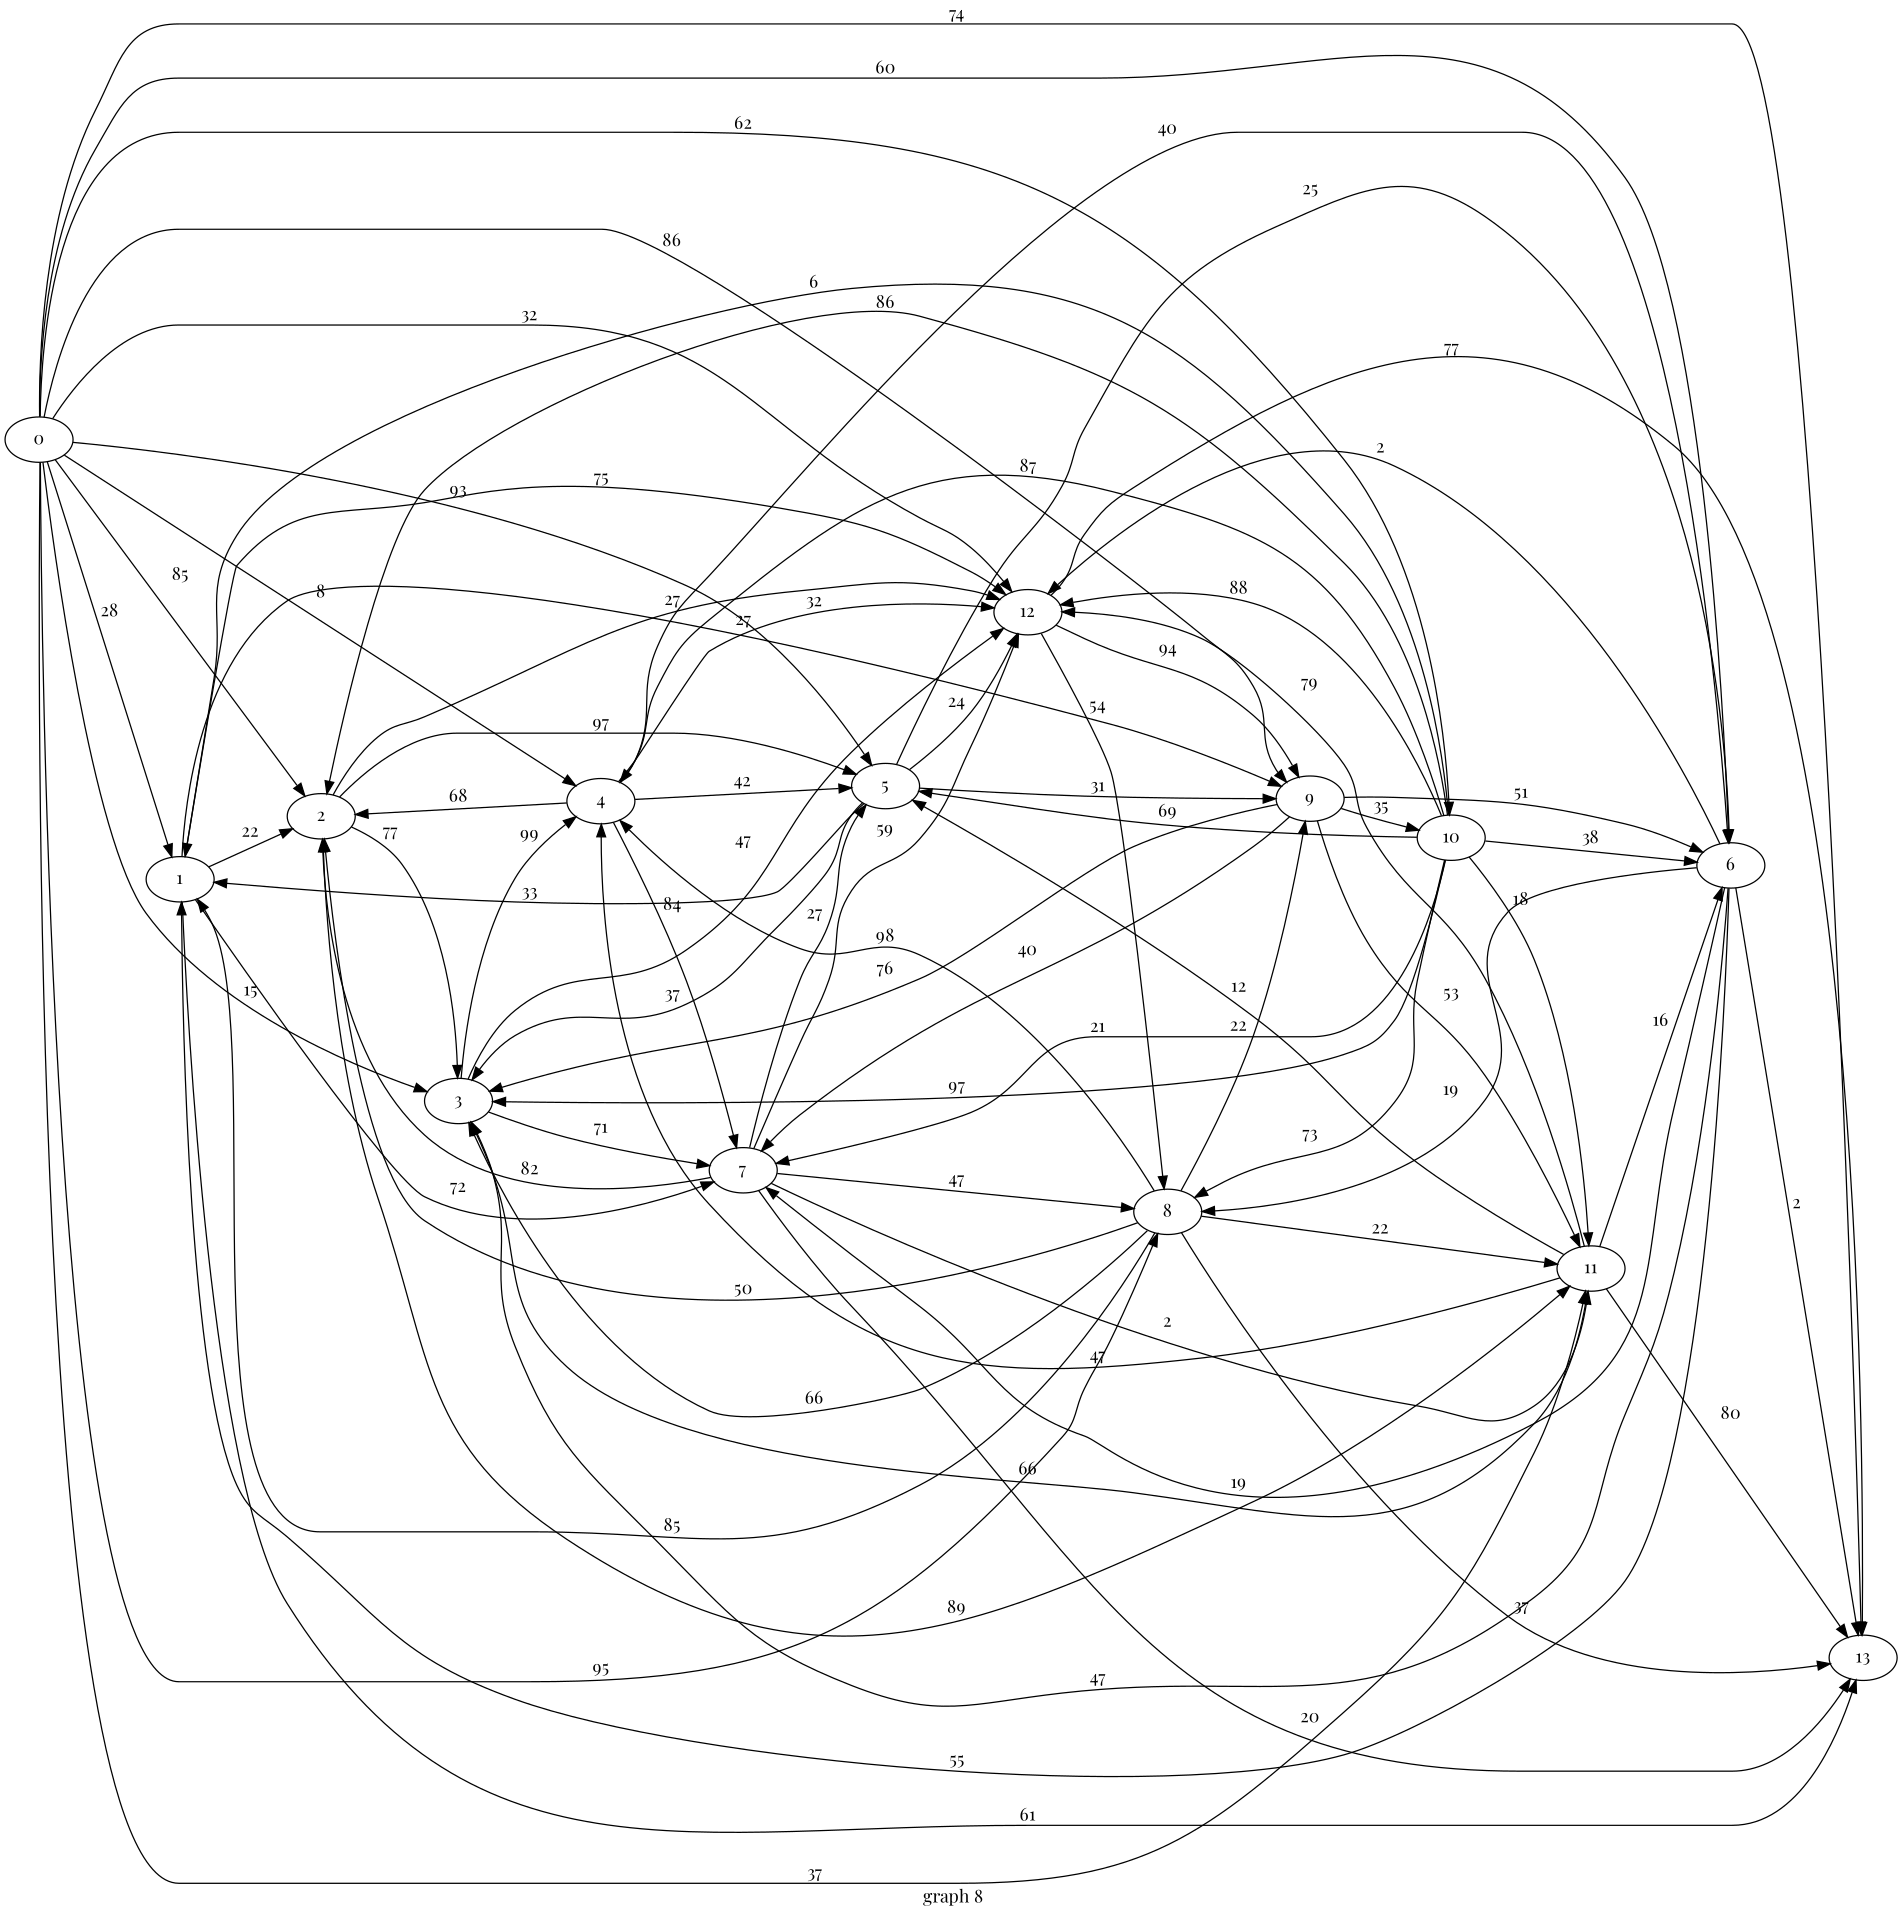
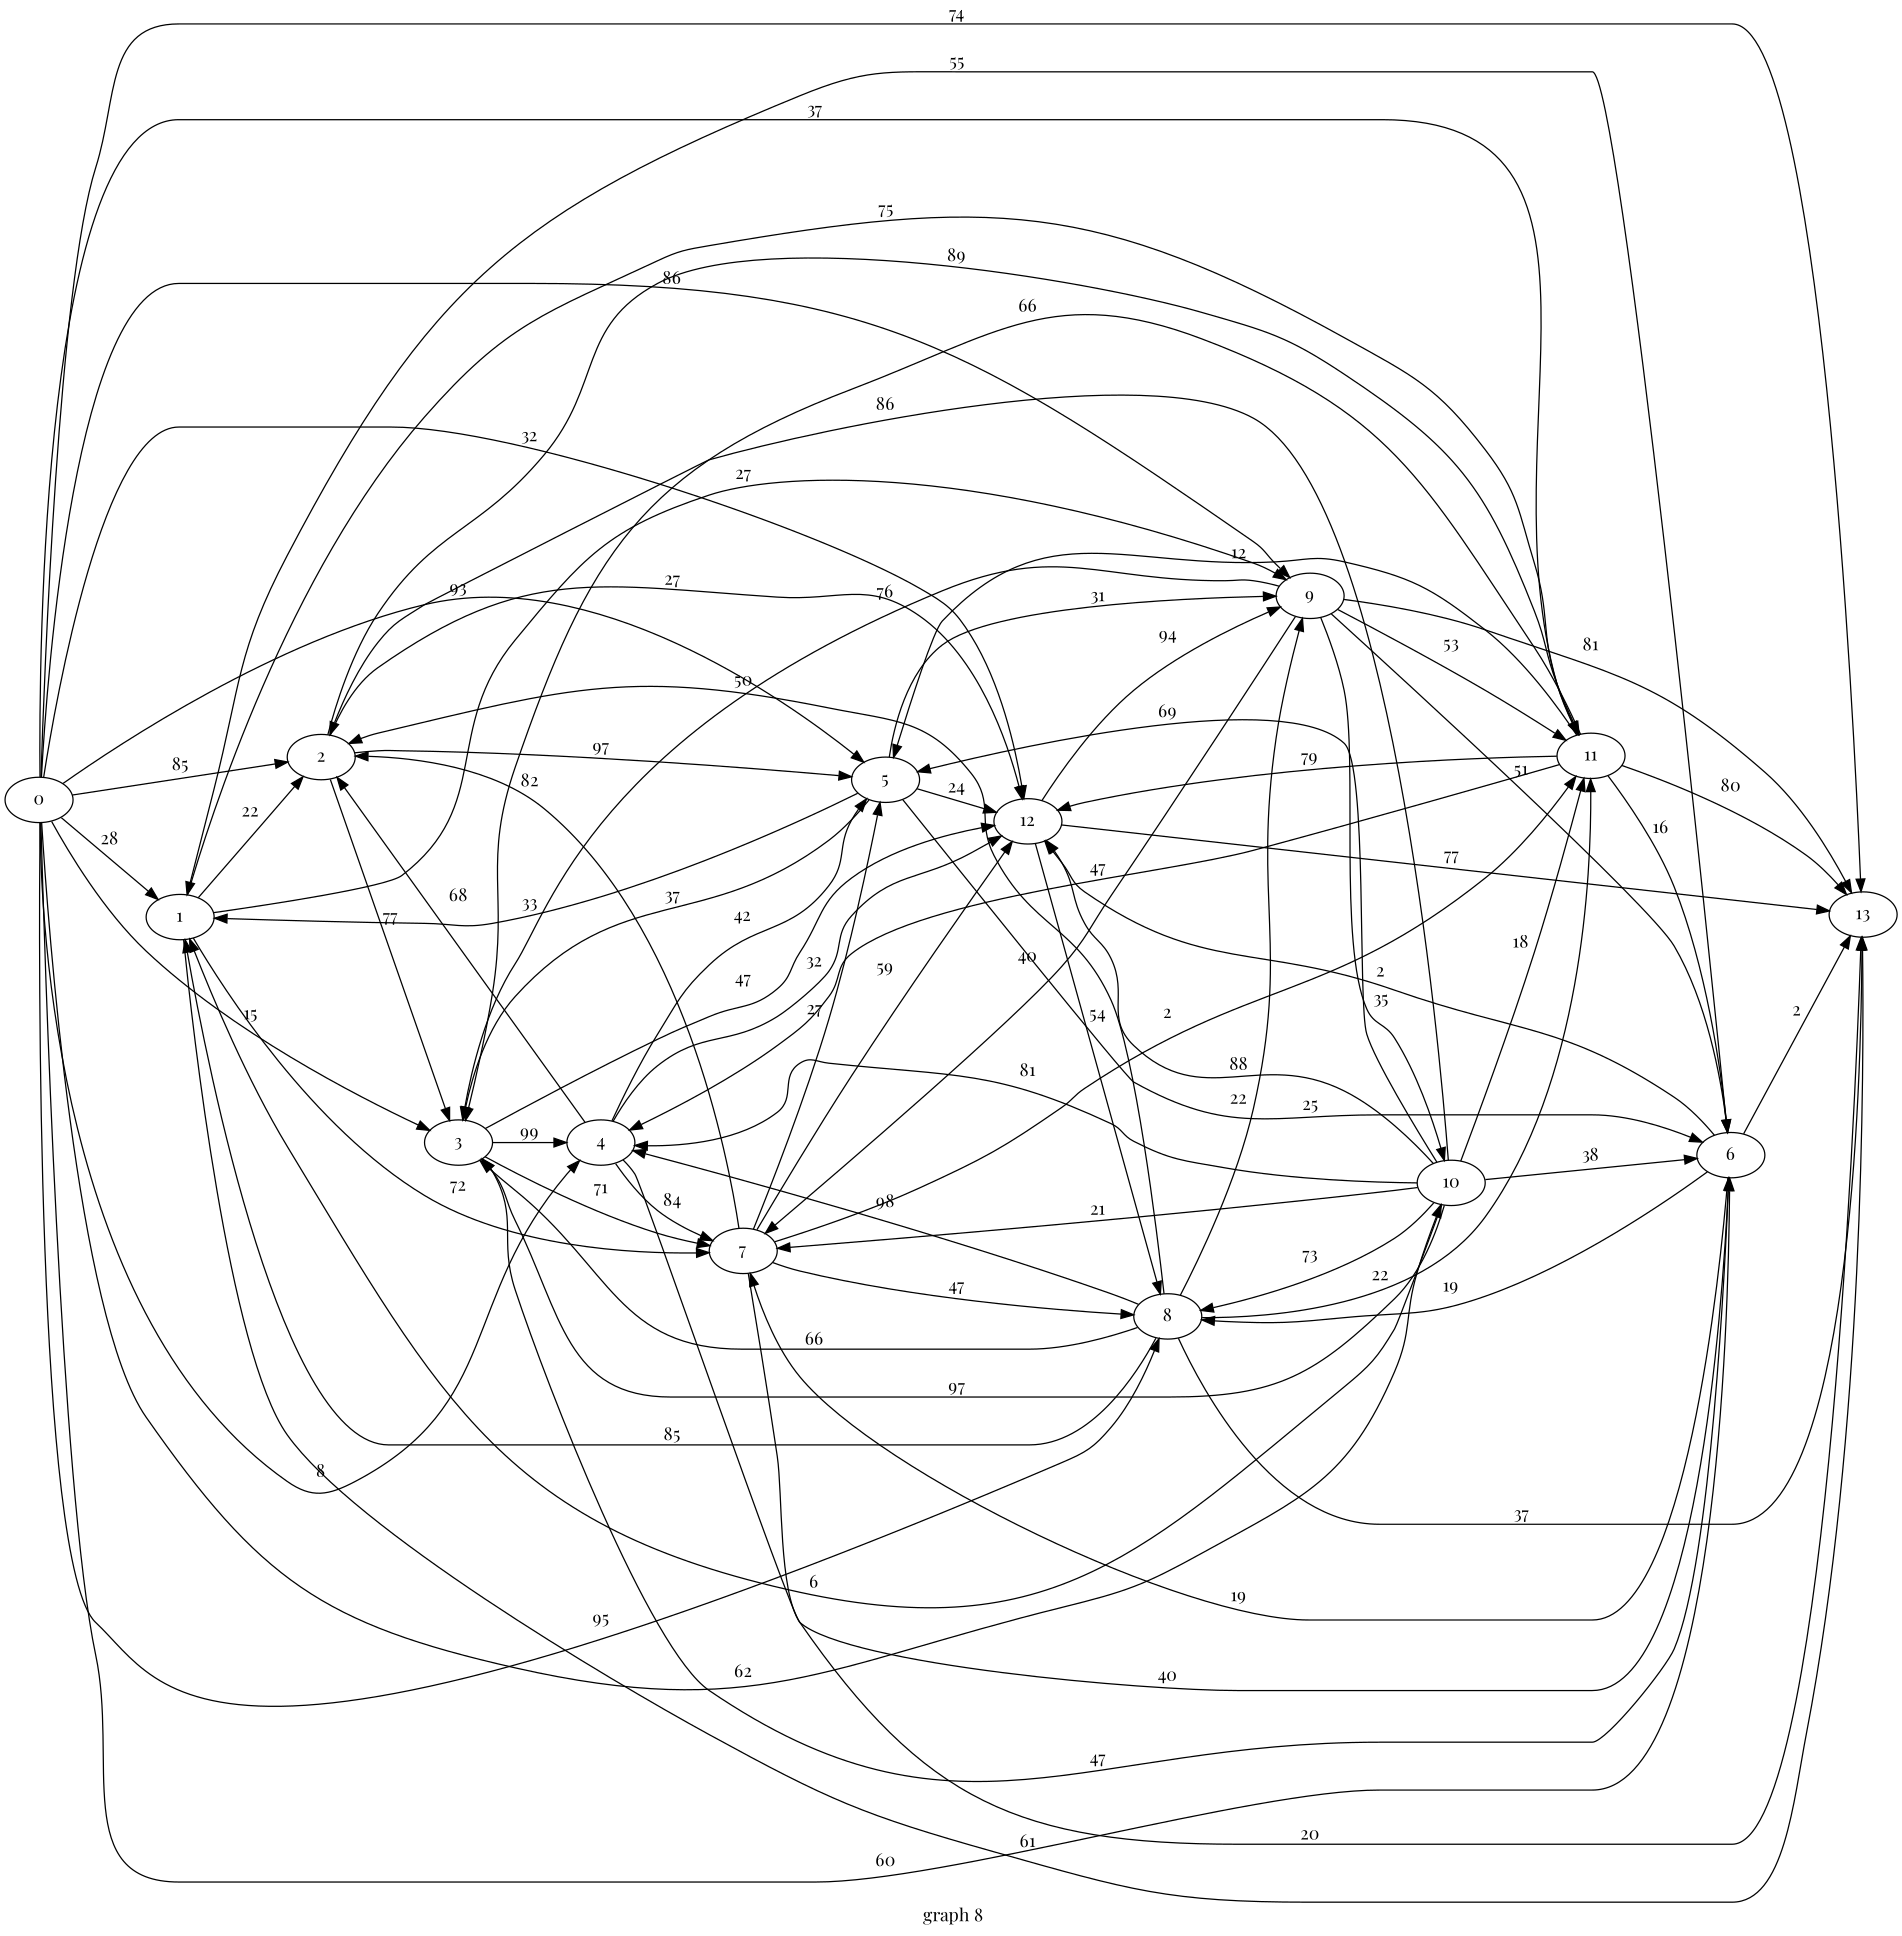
(1028, 467) -> (1028, 1071)
(468, 495) -> (836, 227)
none -> (1631, 682)
